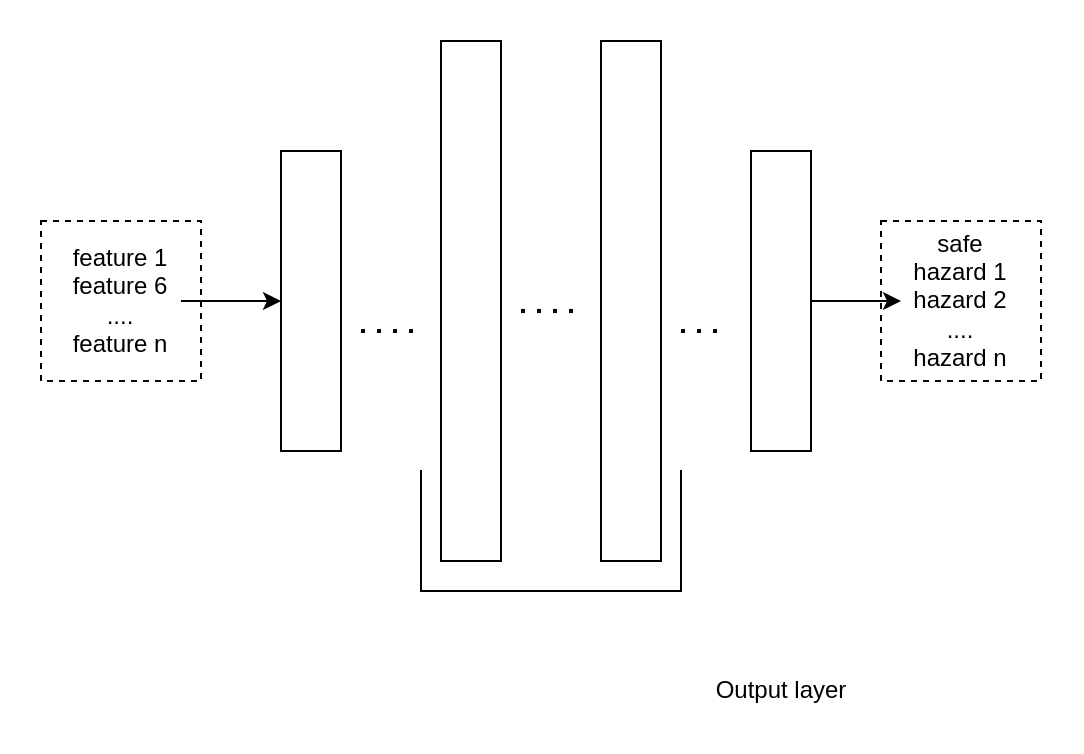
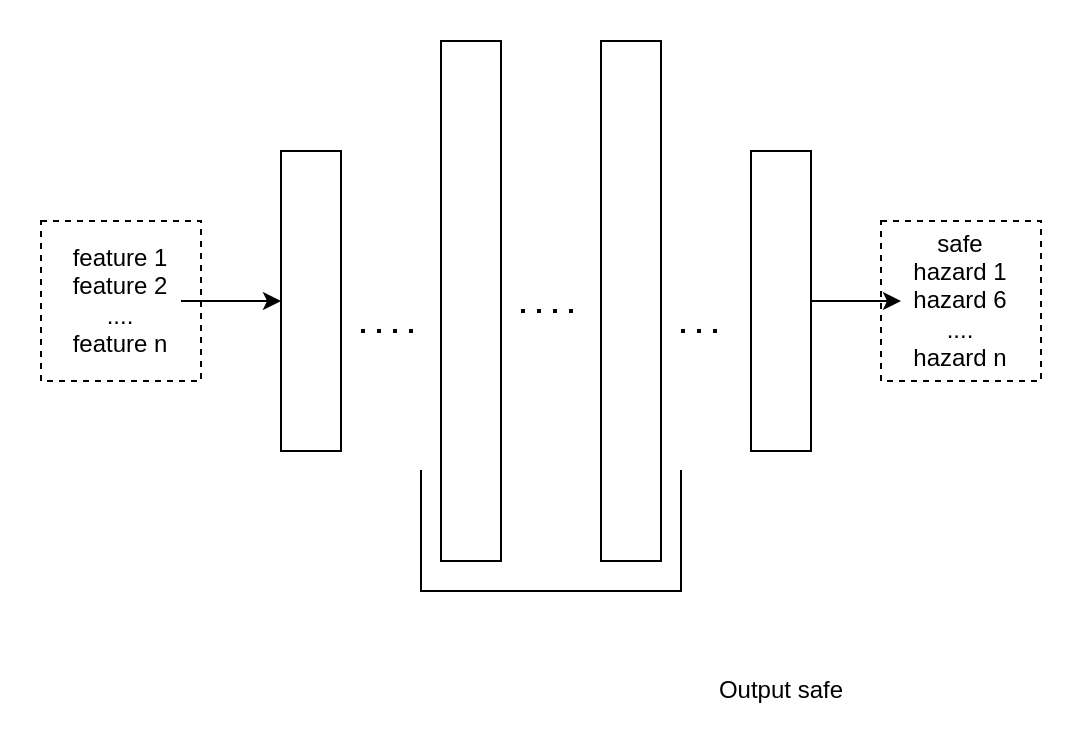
(121, 301) -> (121, 301)
(961, 301) -> (961, 301)
(782, 691) -> (782, 691)
